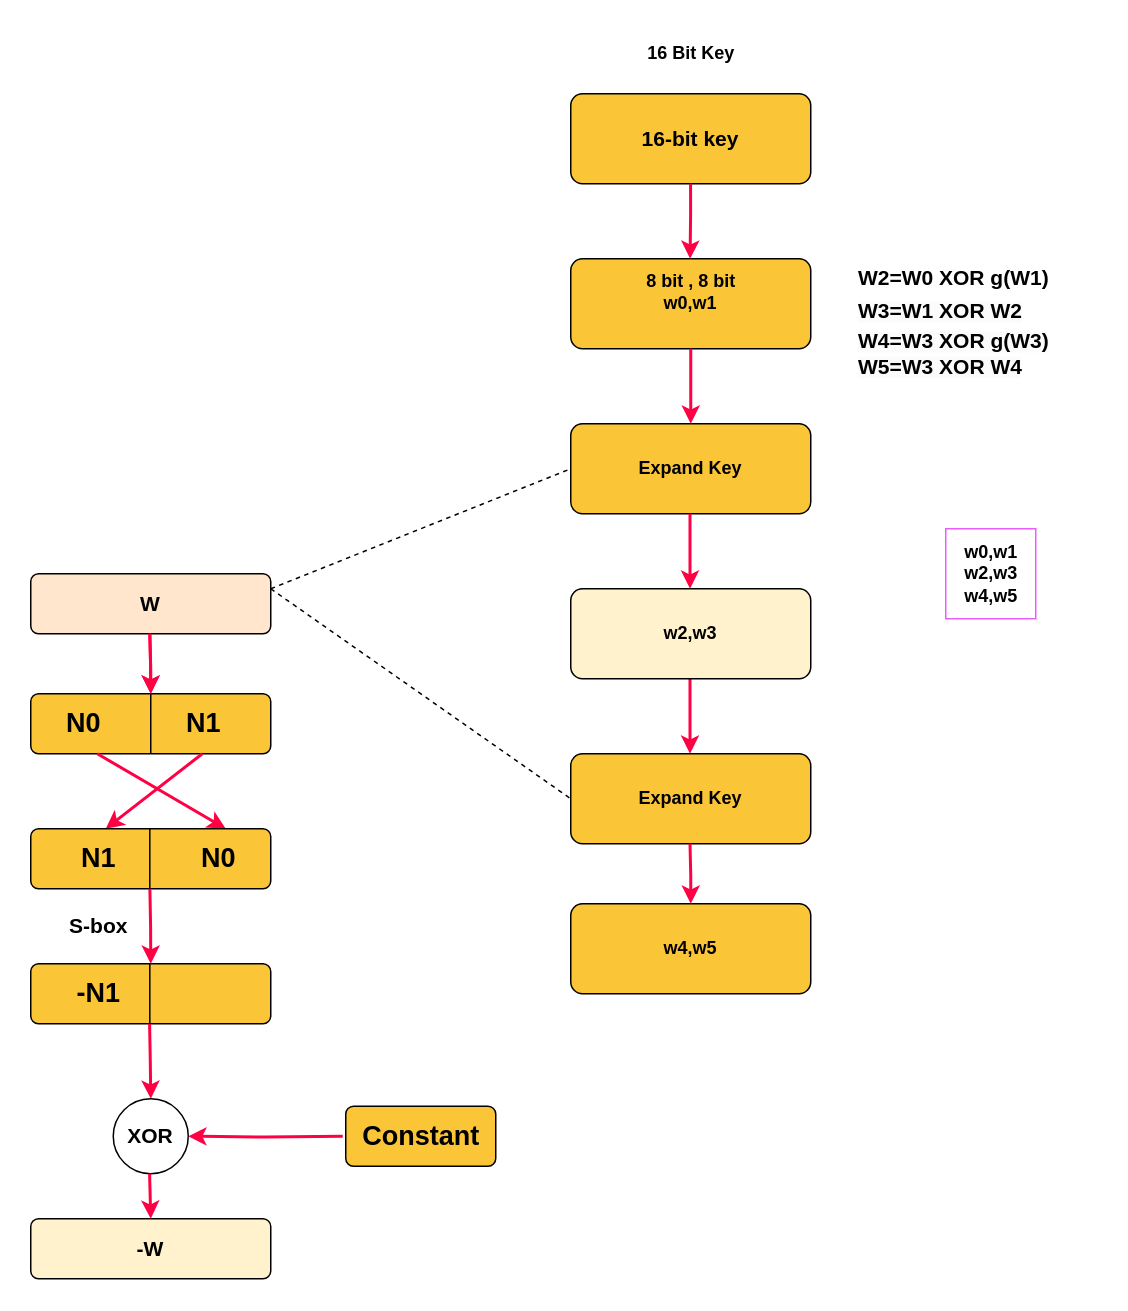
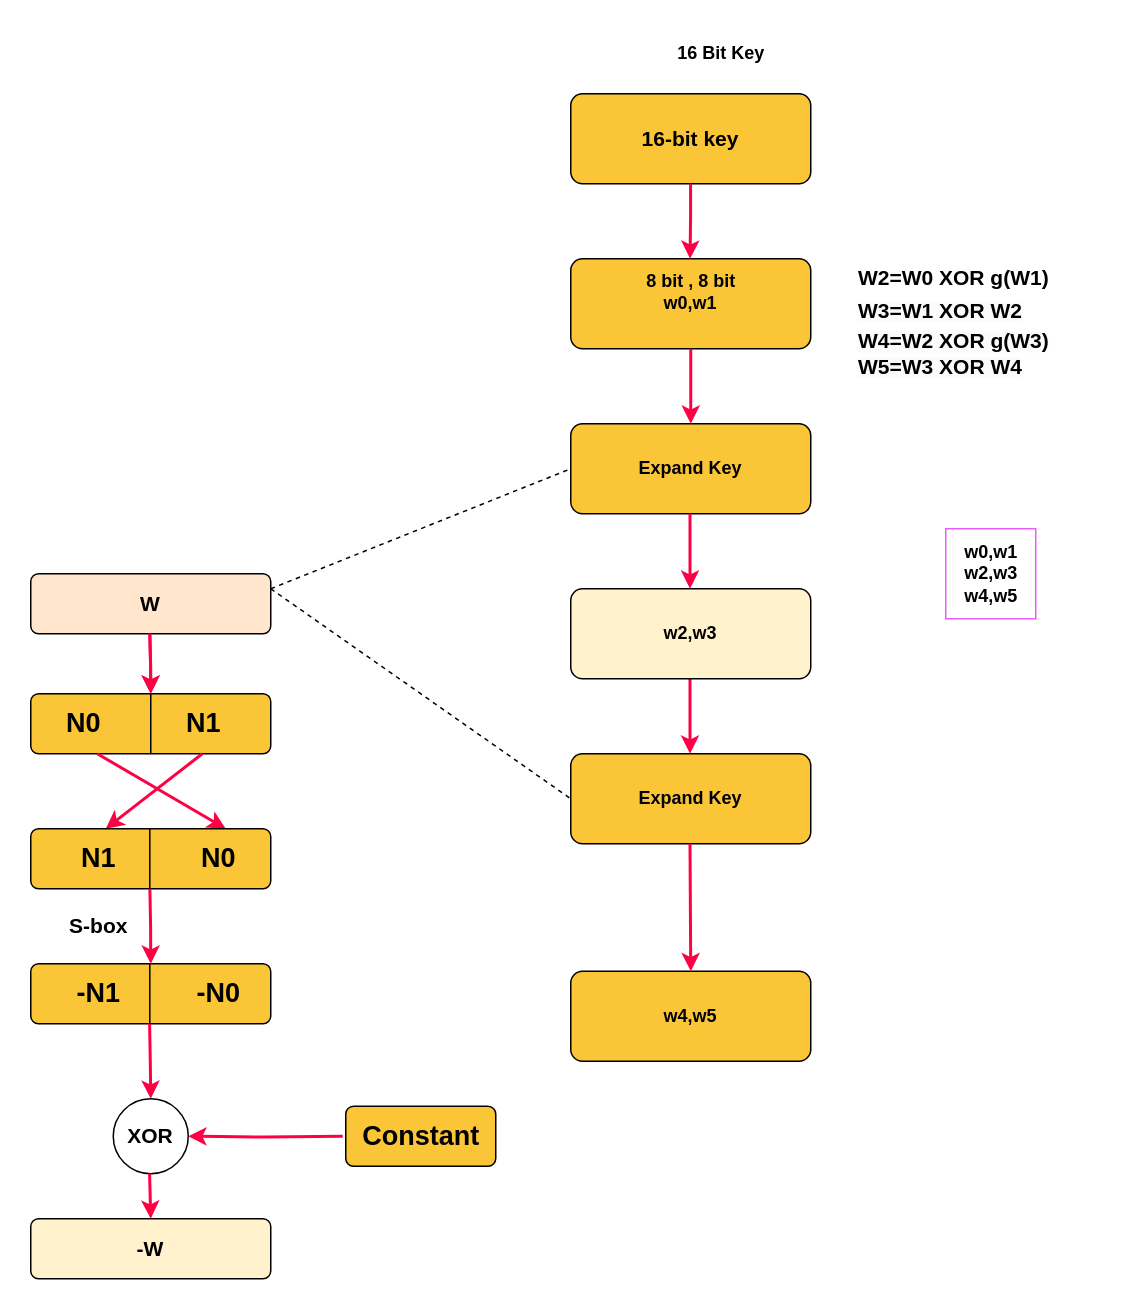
(691, 53) -> (721, 53)
(930, 351) -> (930, 351)
(691, 949) -> (691, 1016)
none -> (218, 994)
